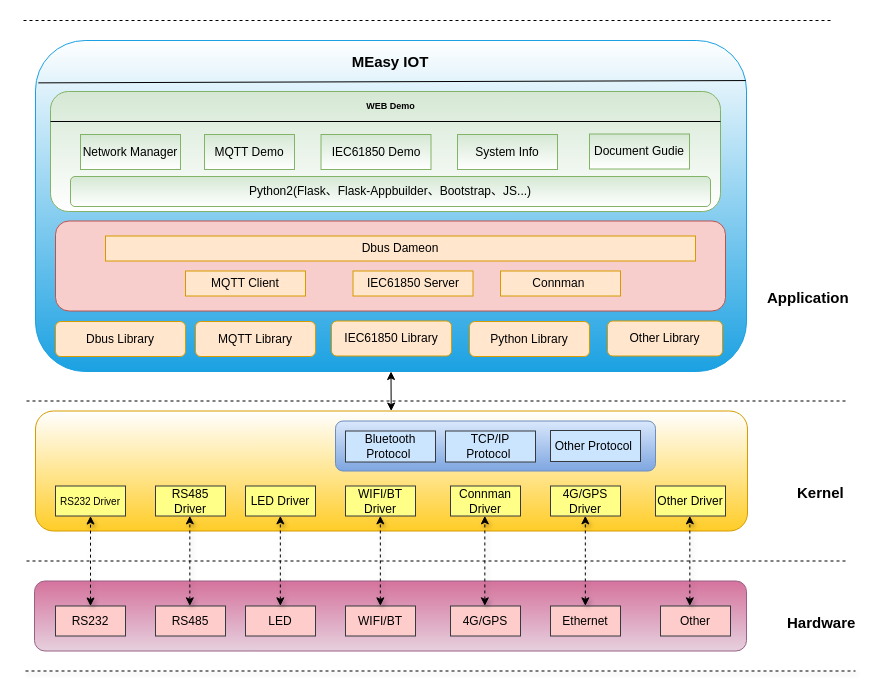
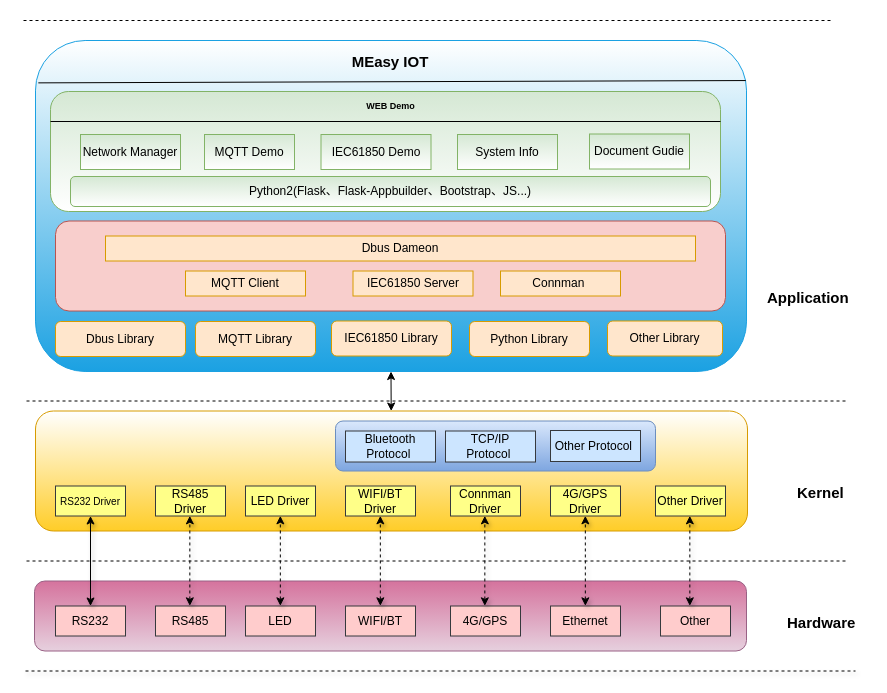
(91, 559) -> (91, 559)
